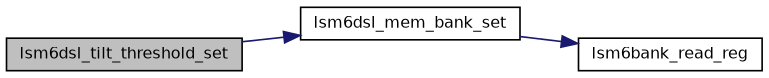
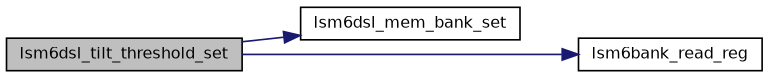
(541, 39) -> (402, 54)
